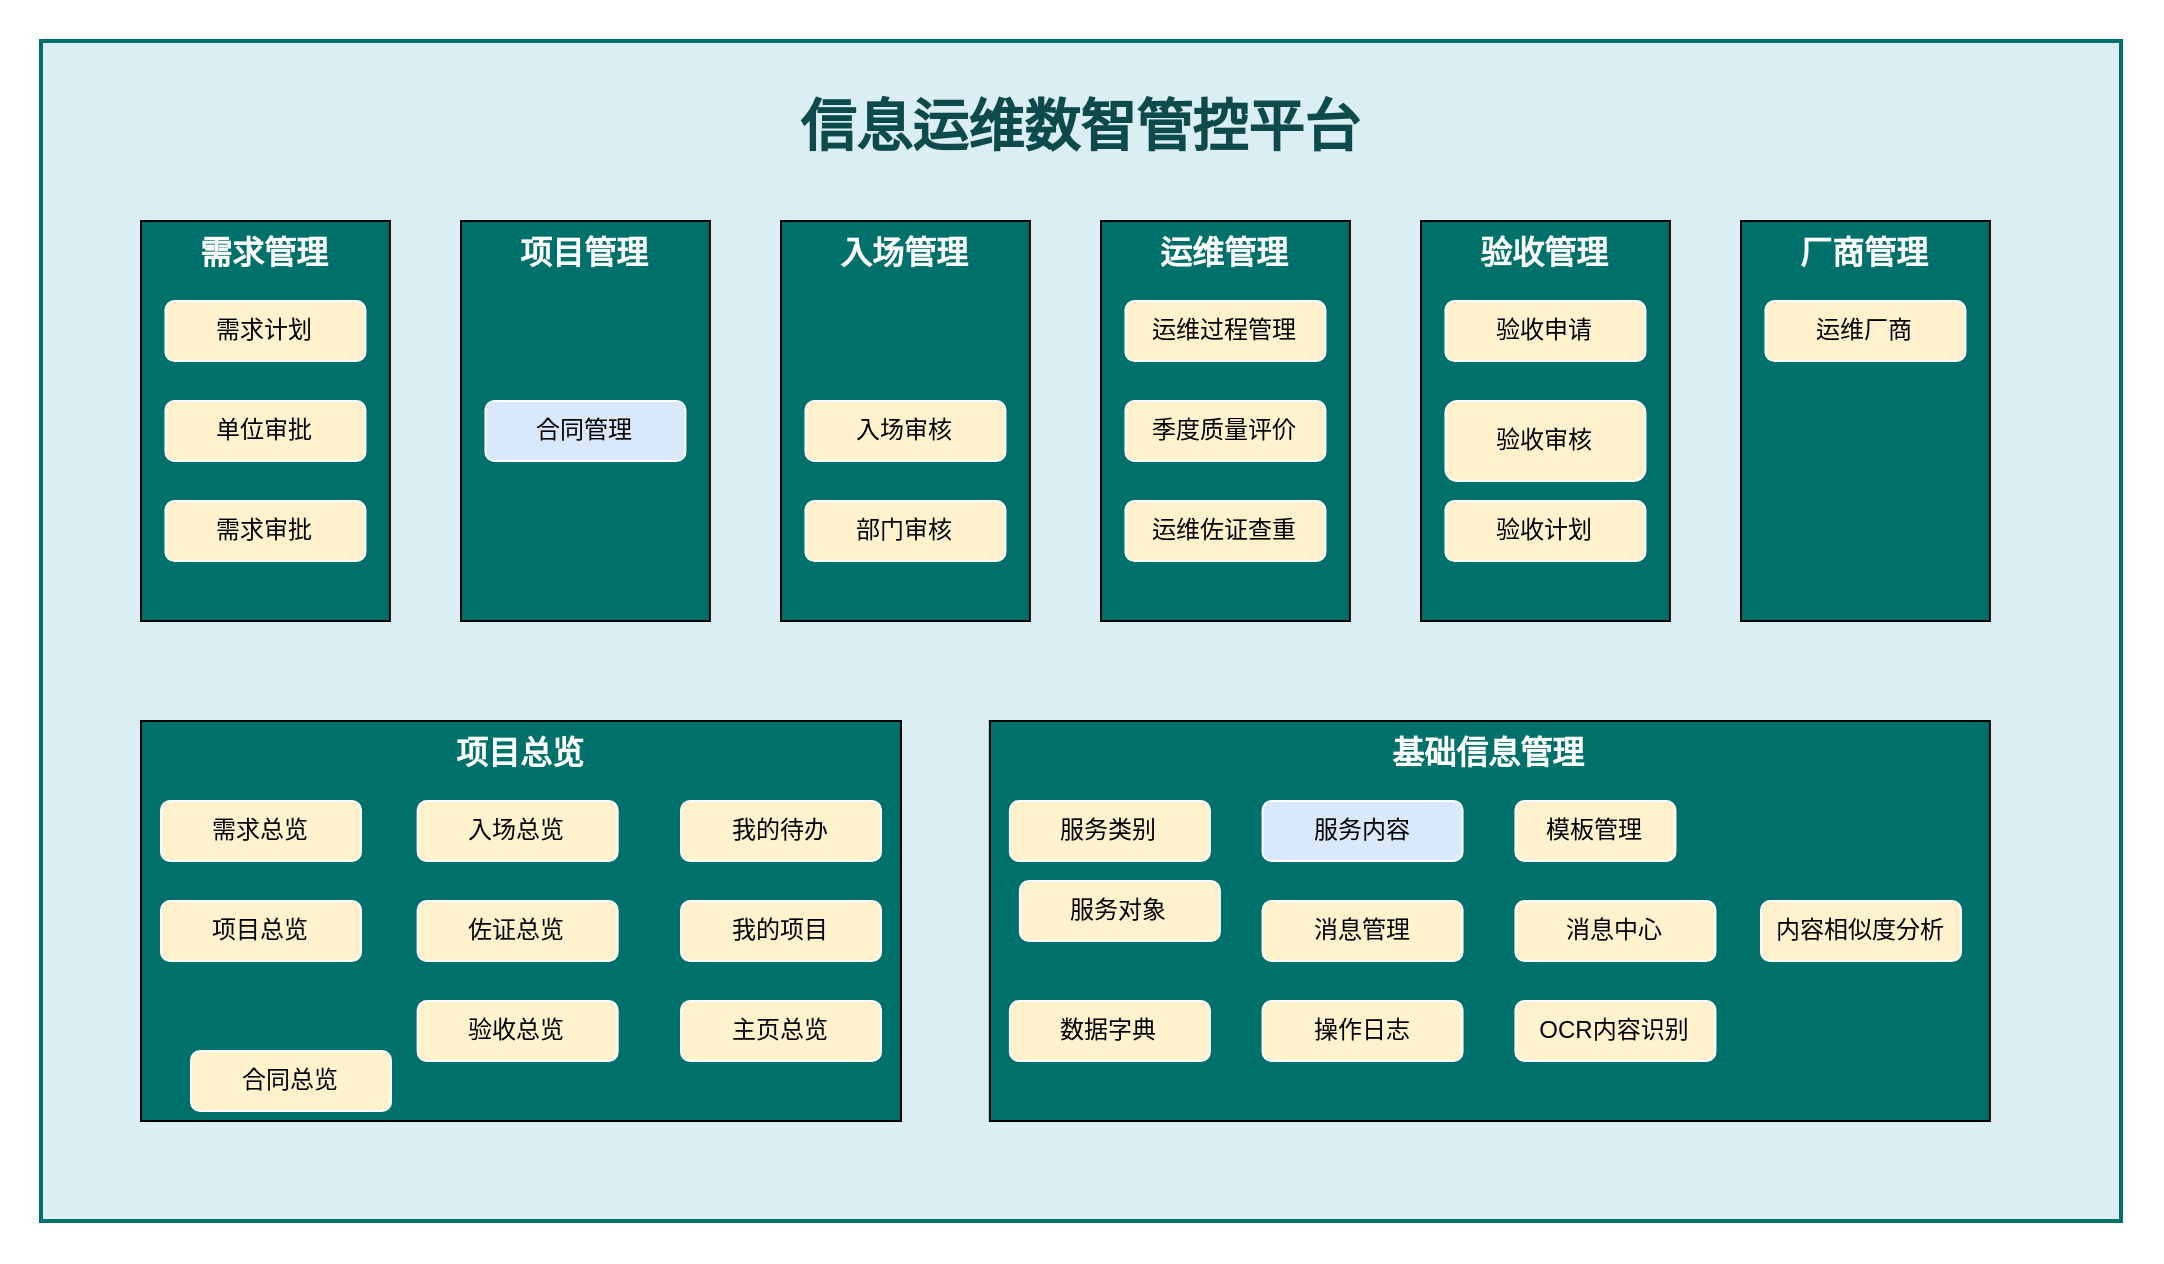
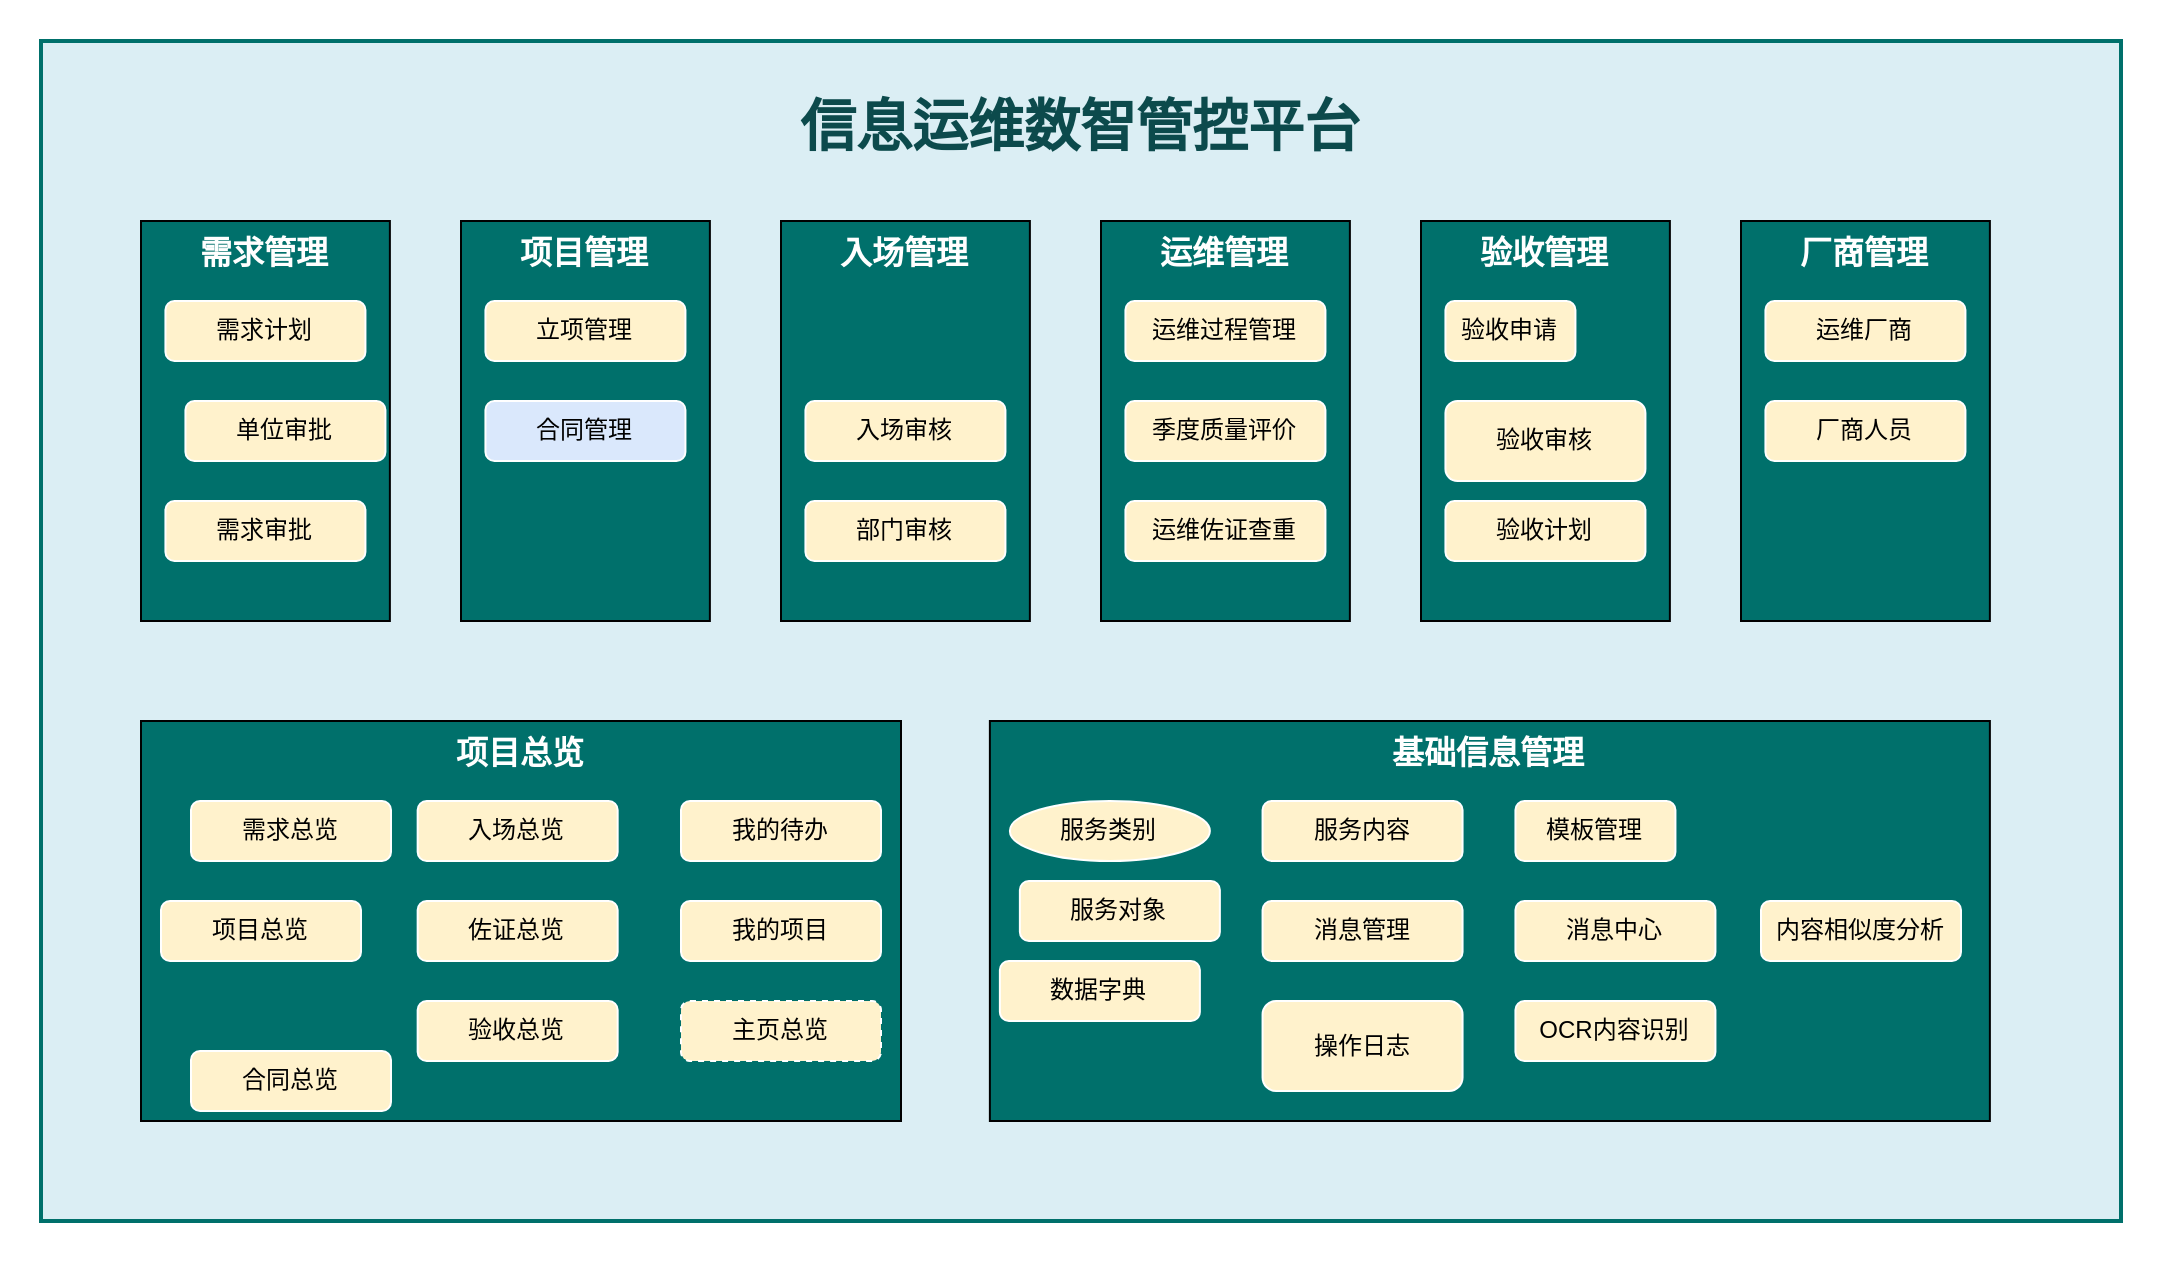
none -> (585, 331)
(1545, 331) -> (1510, 331)
(265, 431) -> (285, 431)
none -> (1865, 431)
(261, 831) -> (291, 831)
(1110, 831) -> (1110, 831)
(1363, 831) -> (1363, 831)
(781, 1031) -> (781, 1031)
(1110, 1031) -> (1100, 991)
(1363, 1031) -> (1363, 1046)
